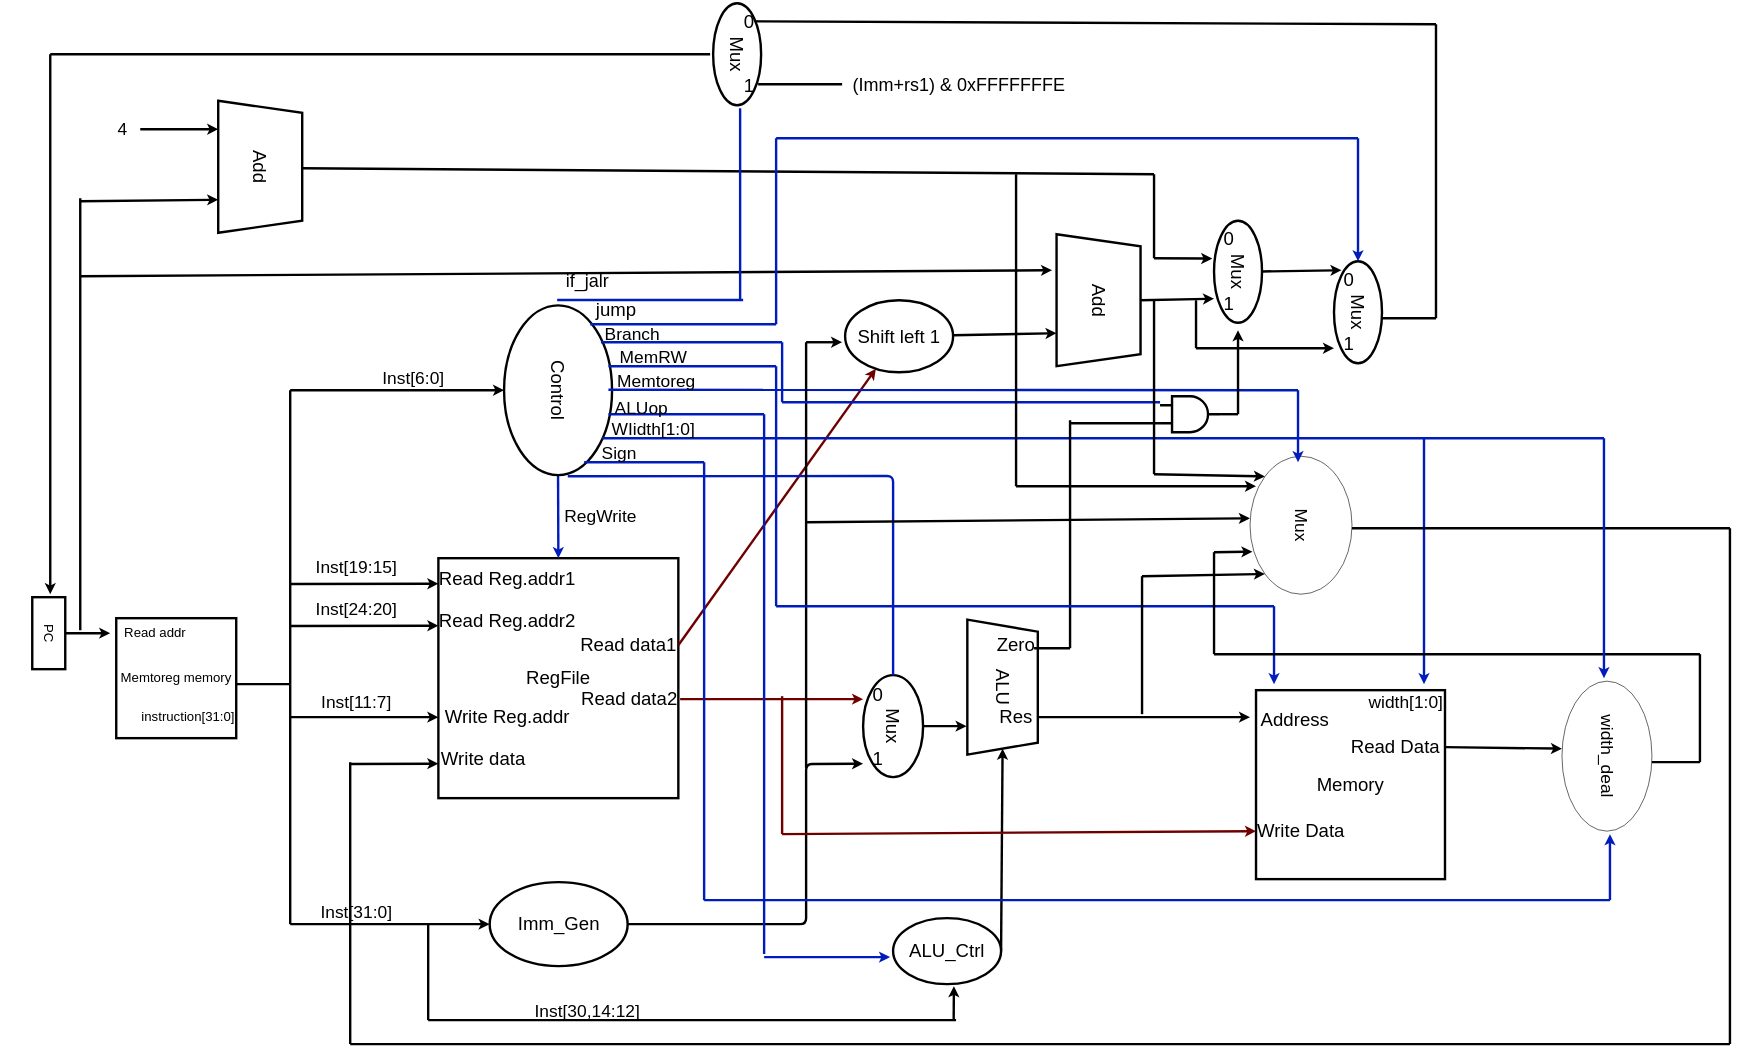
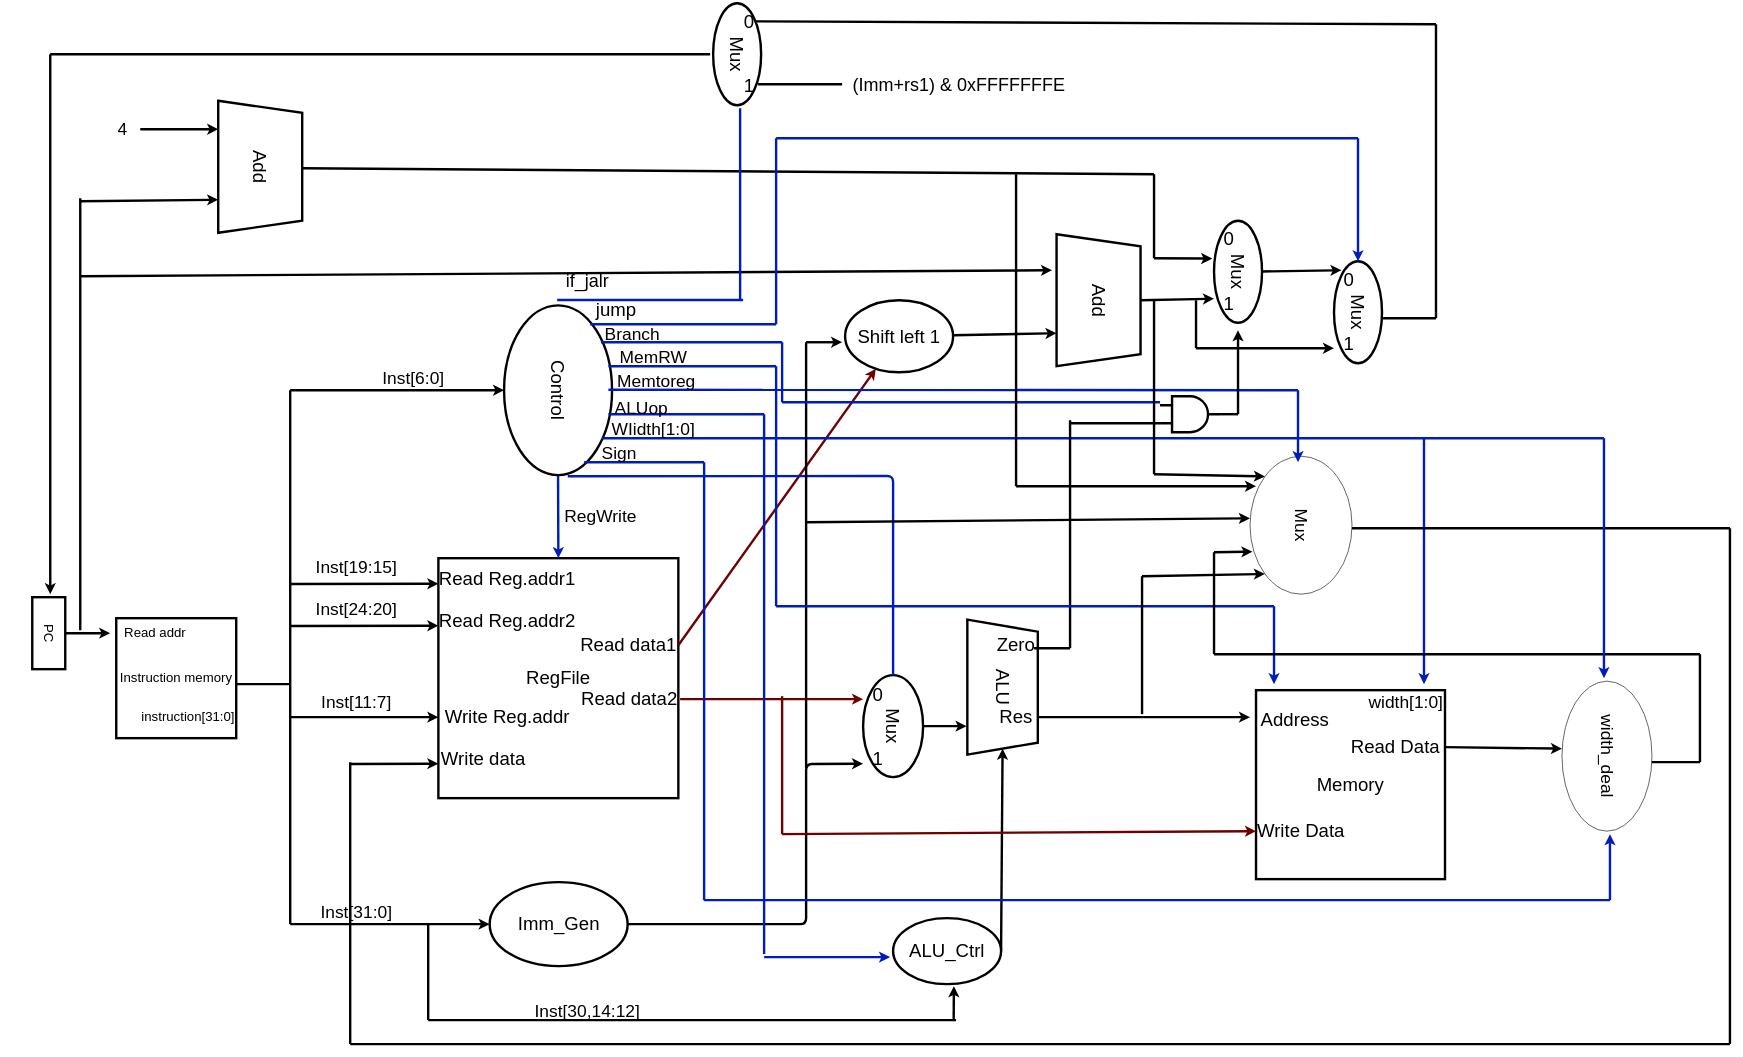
(176, 678) -> (176, 678)
